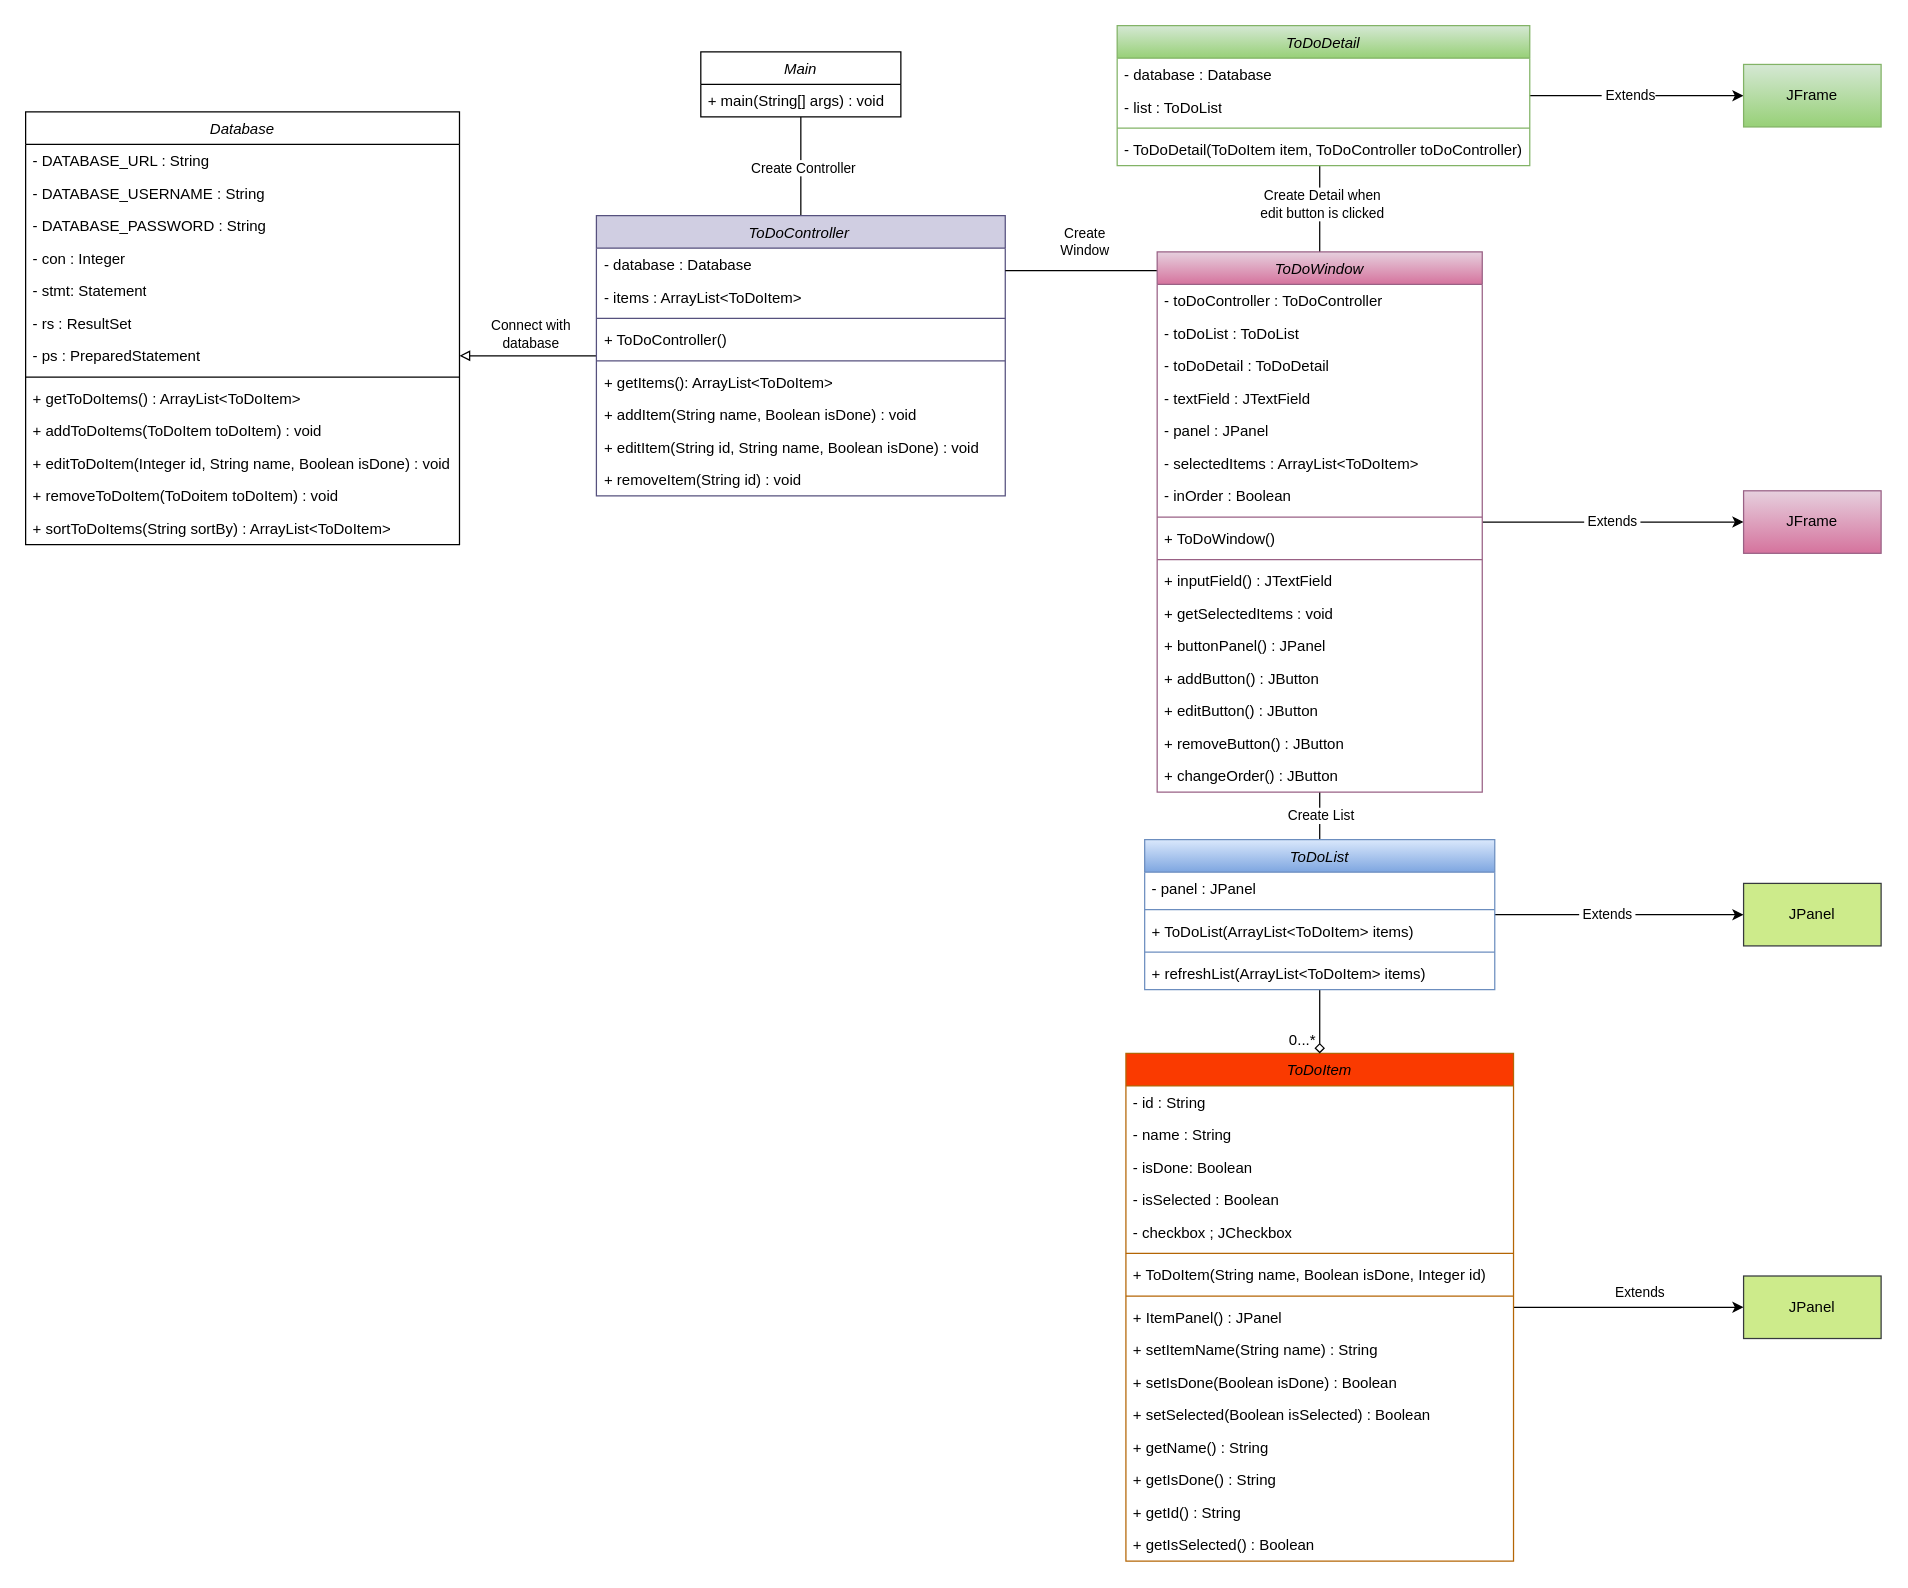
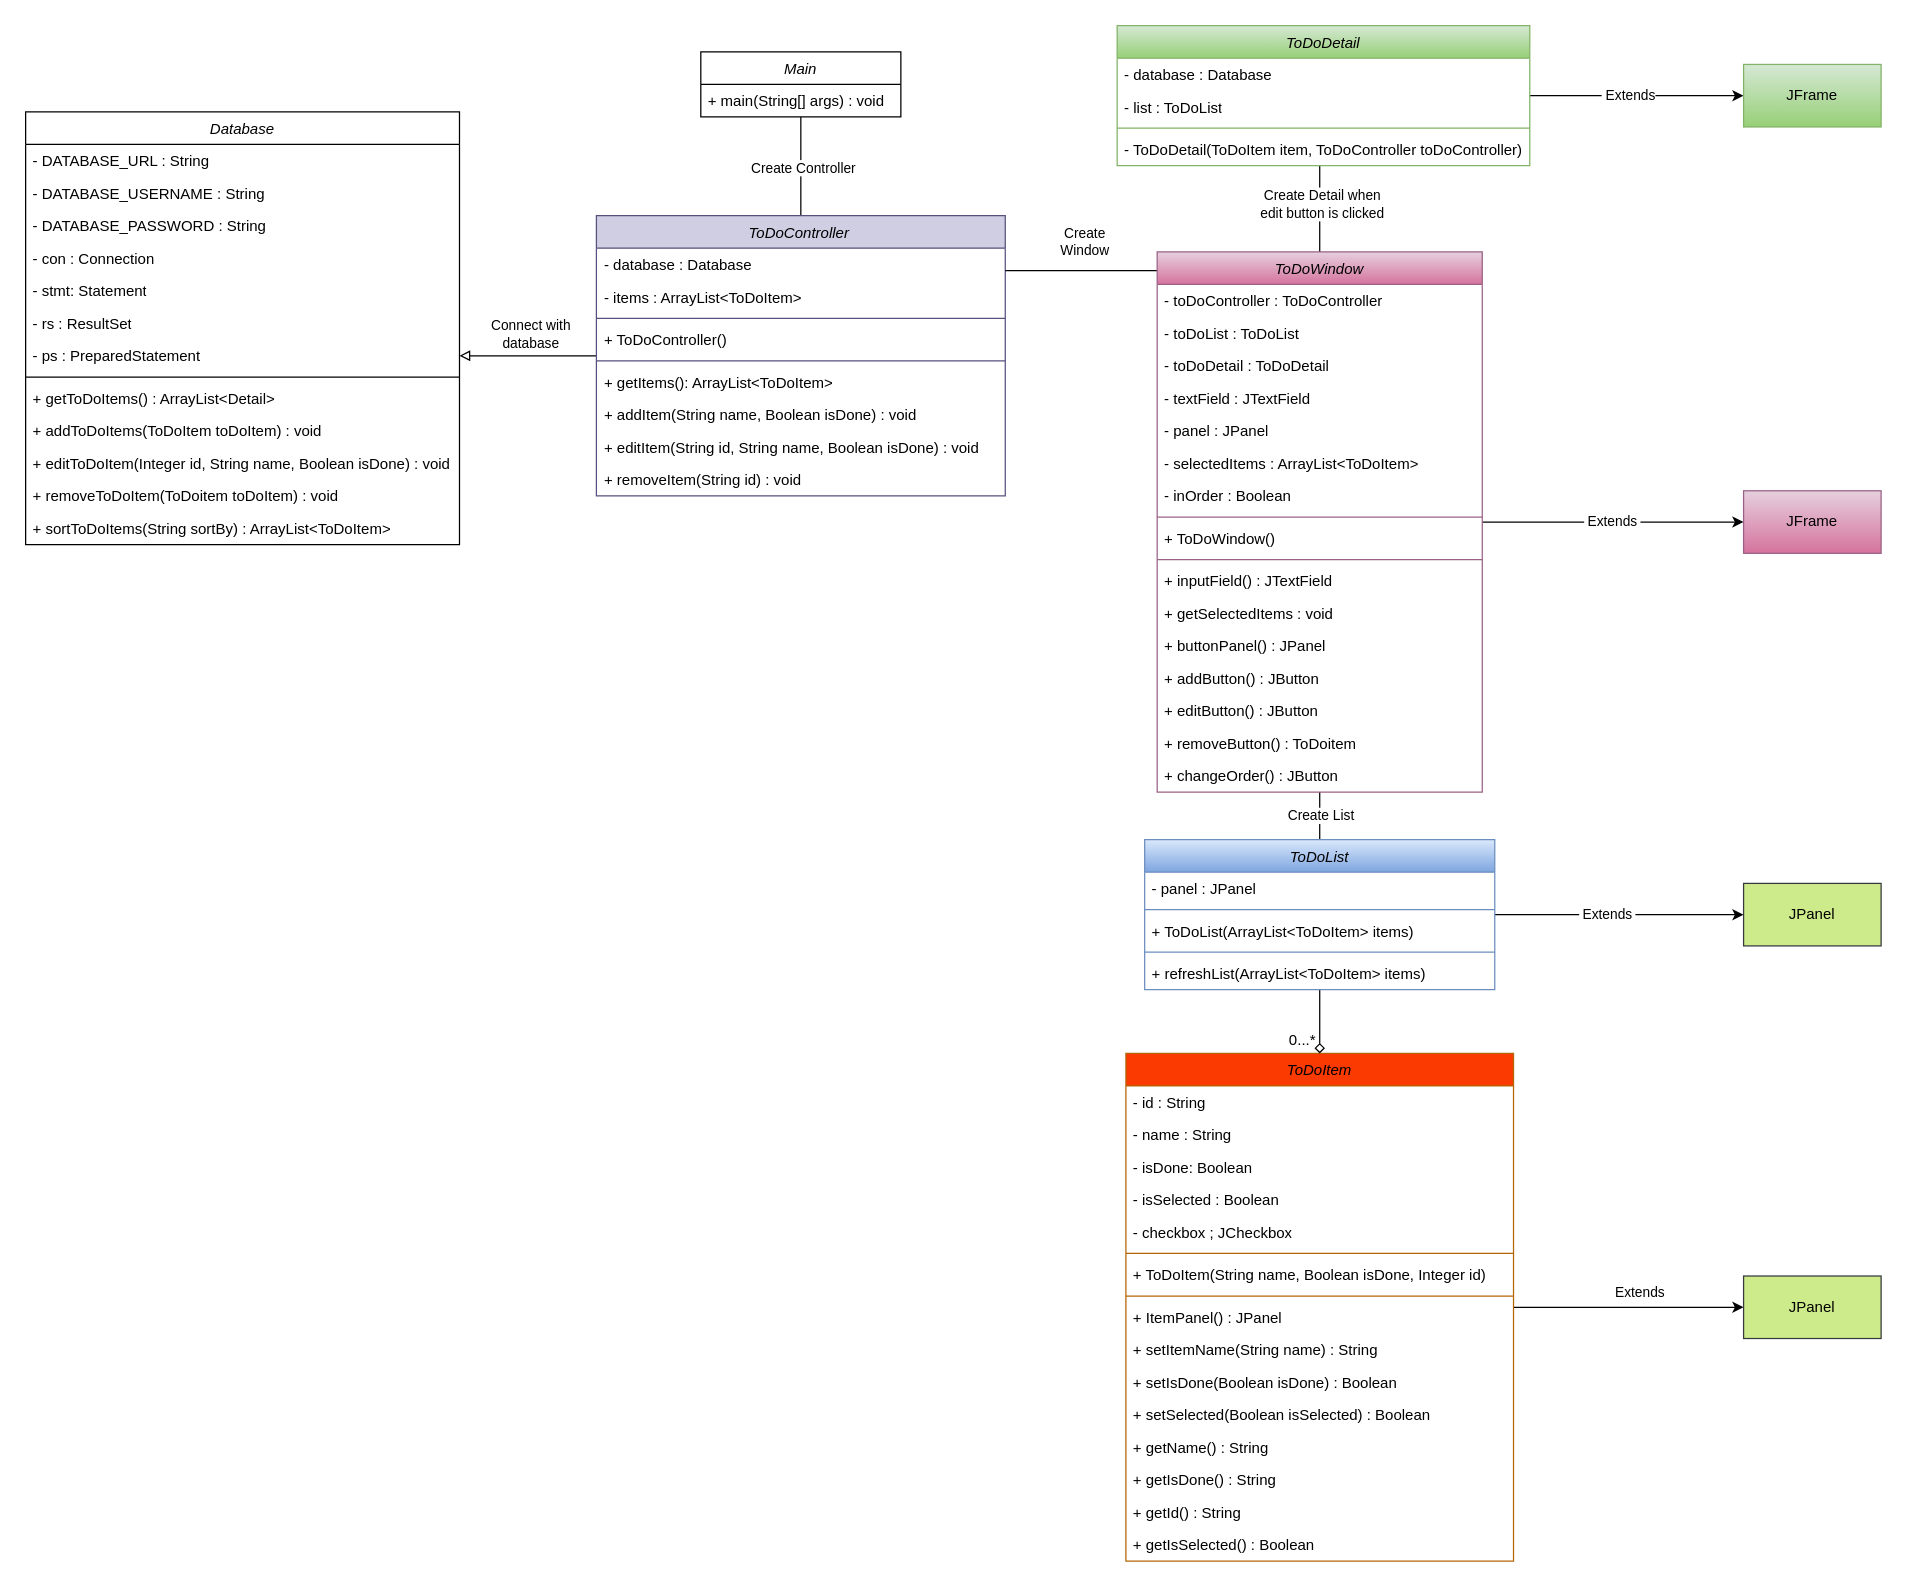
(88, 260) -> (99, 260)
(185, 400) -> (173, 400)
(1266, 745) -> (1268, 745)
